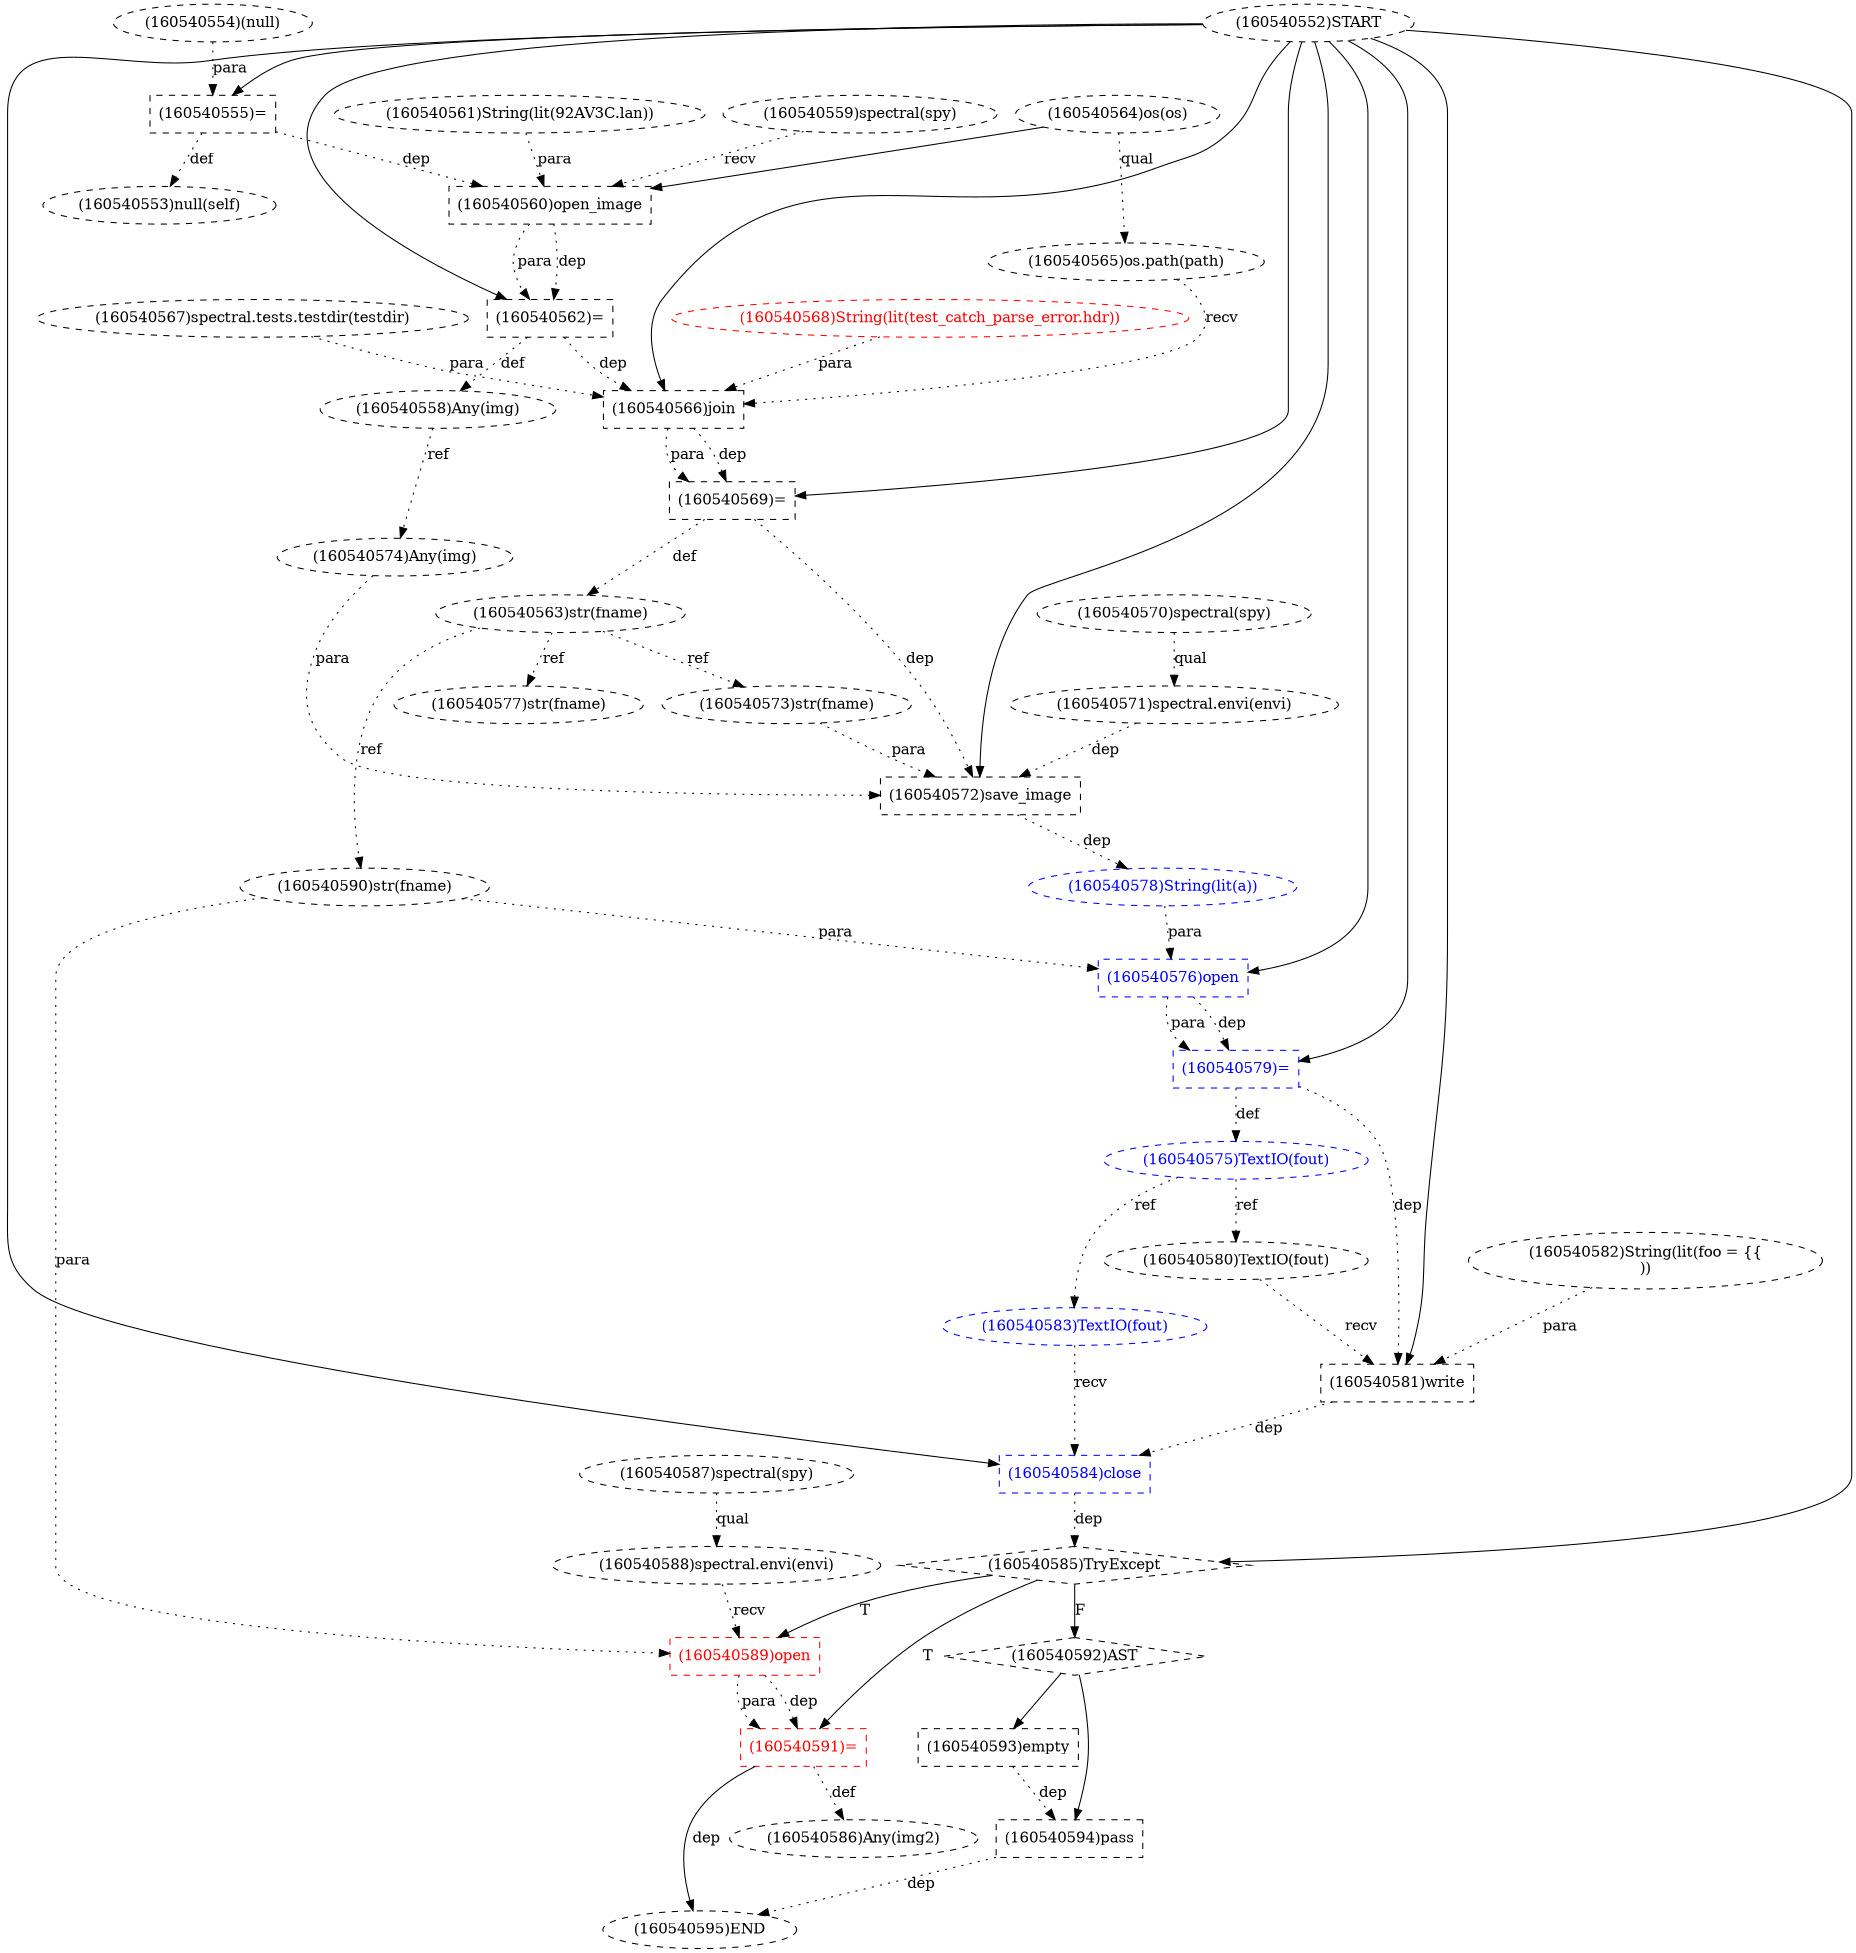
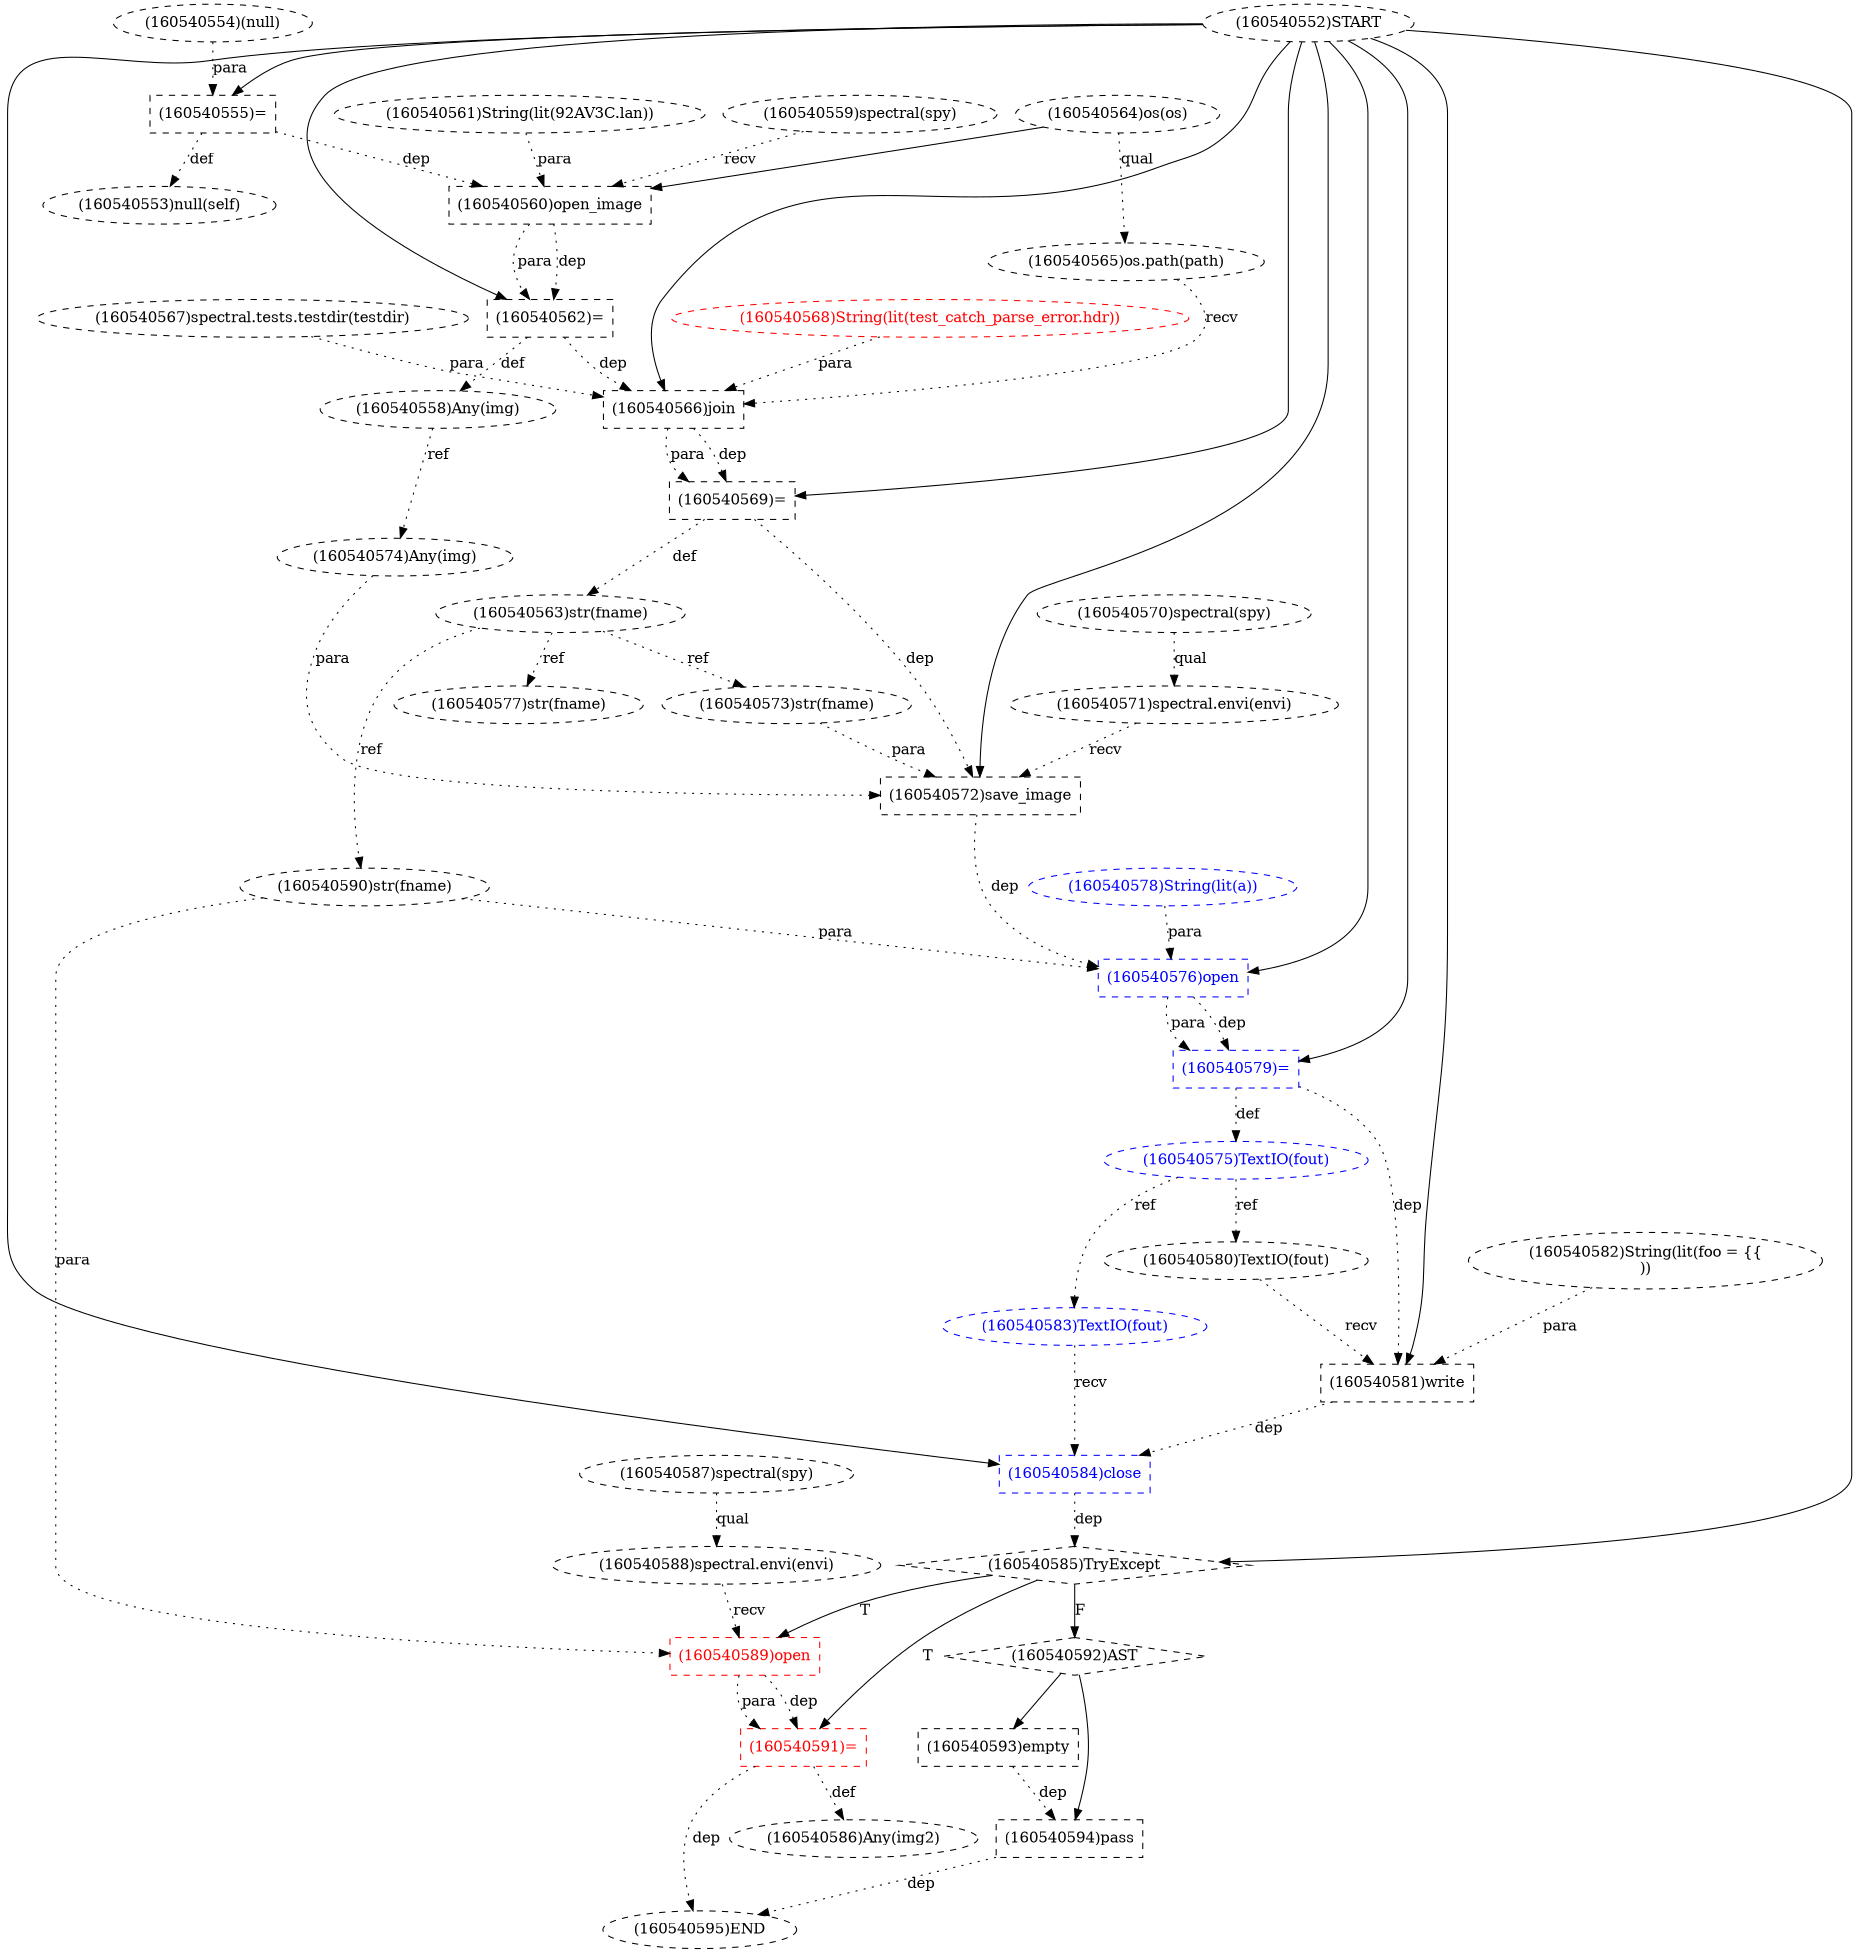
(1106, 750) -> (1106, 750)
(1068, 839) -> (998, 913)
(693, 1819) -> (693, 1819)
